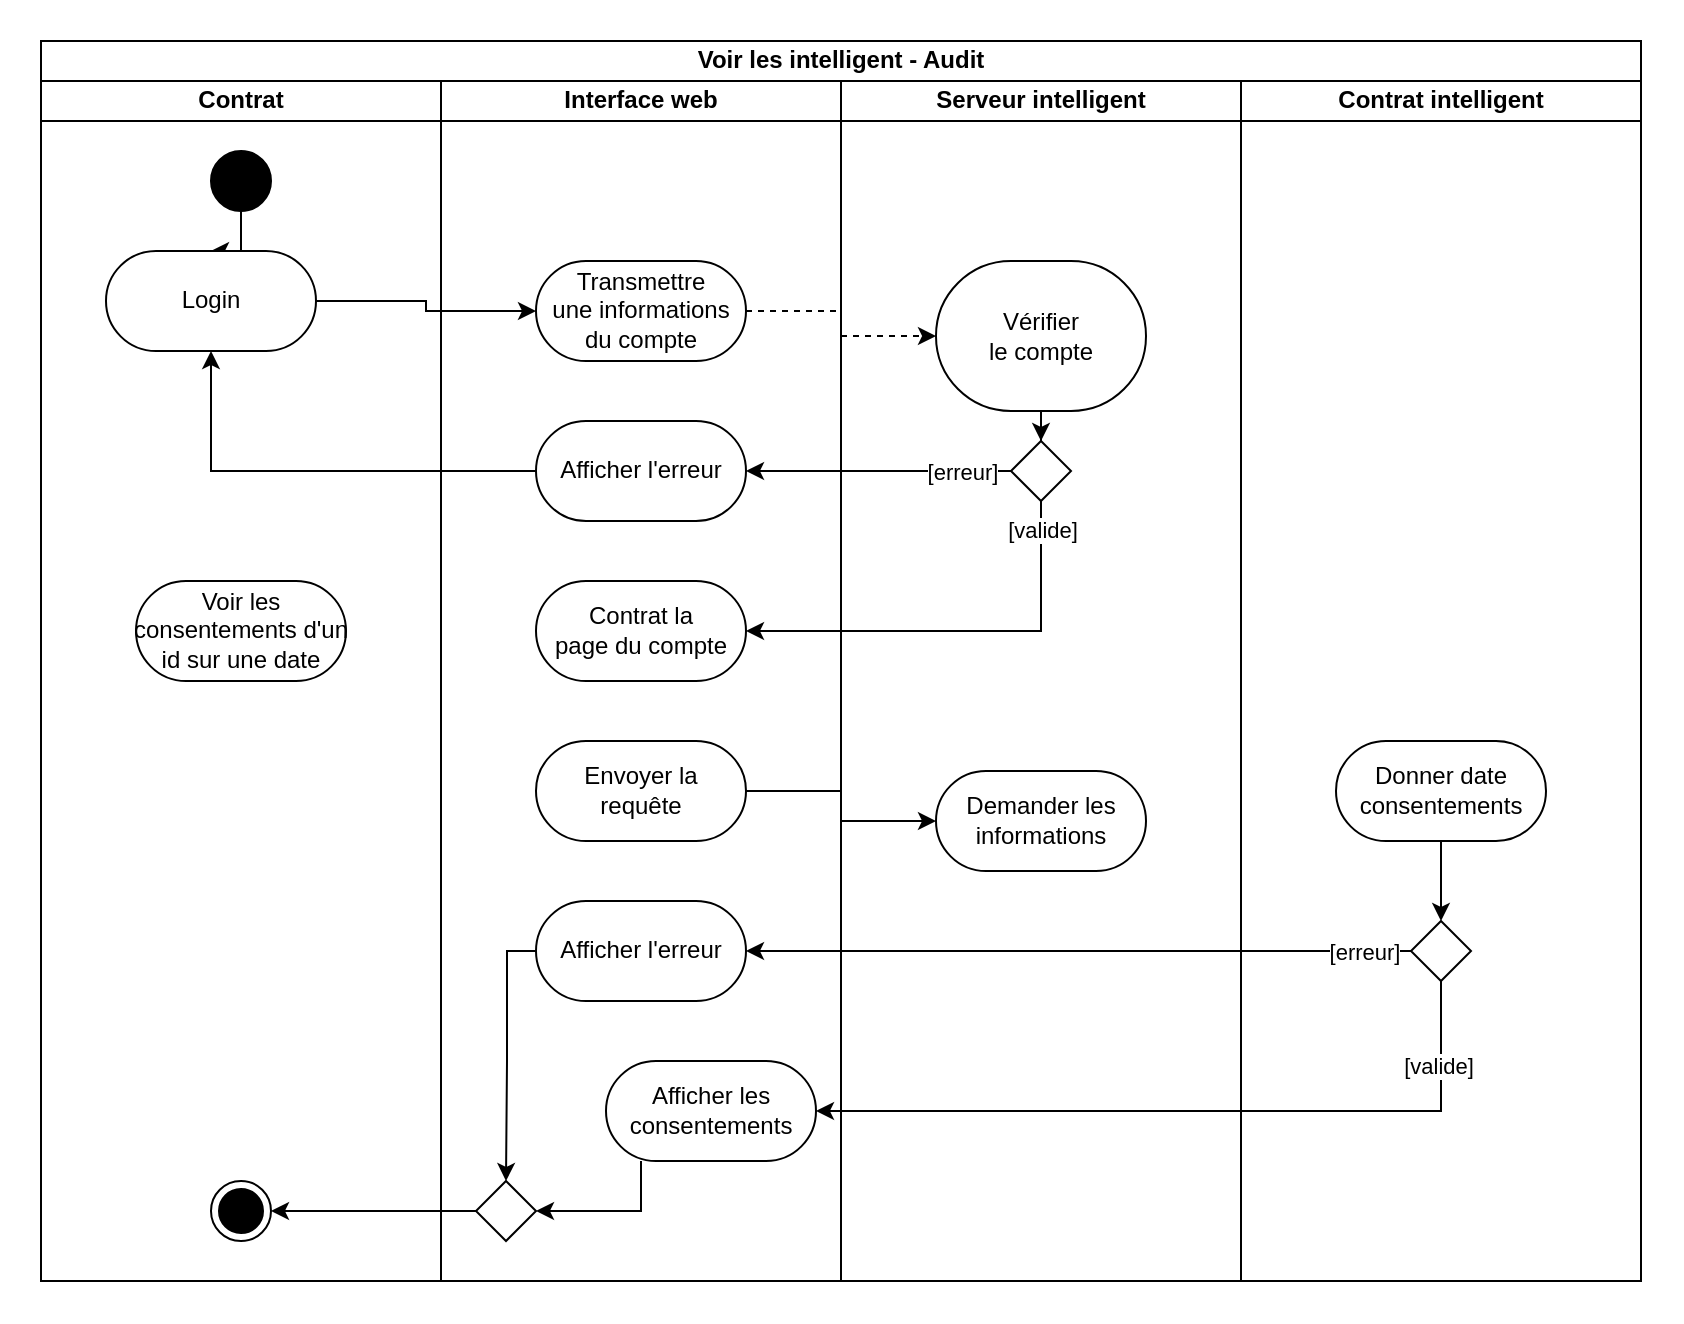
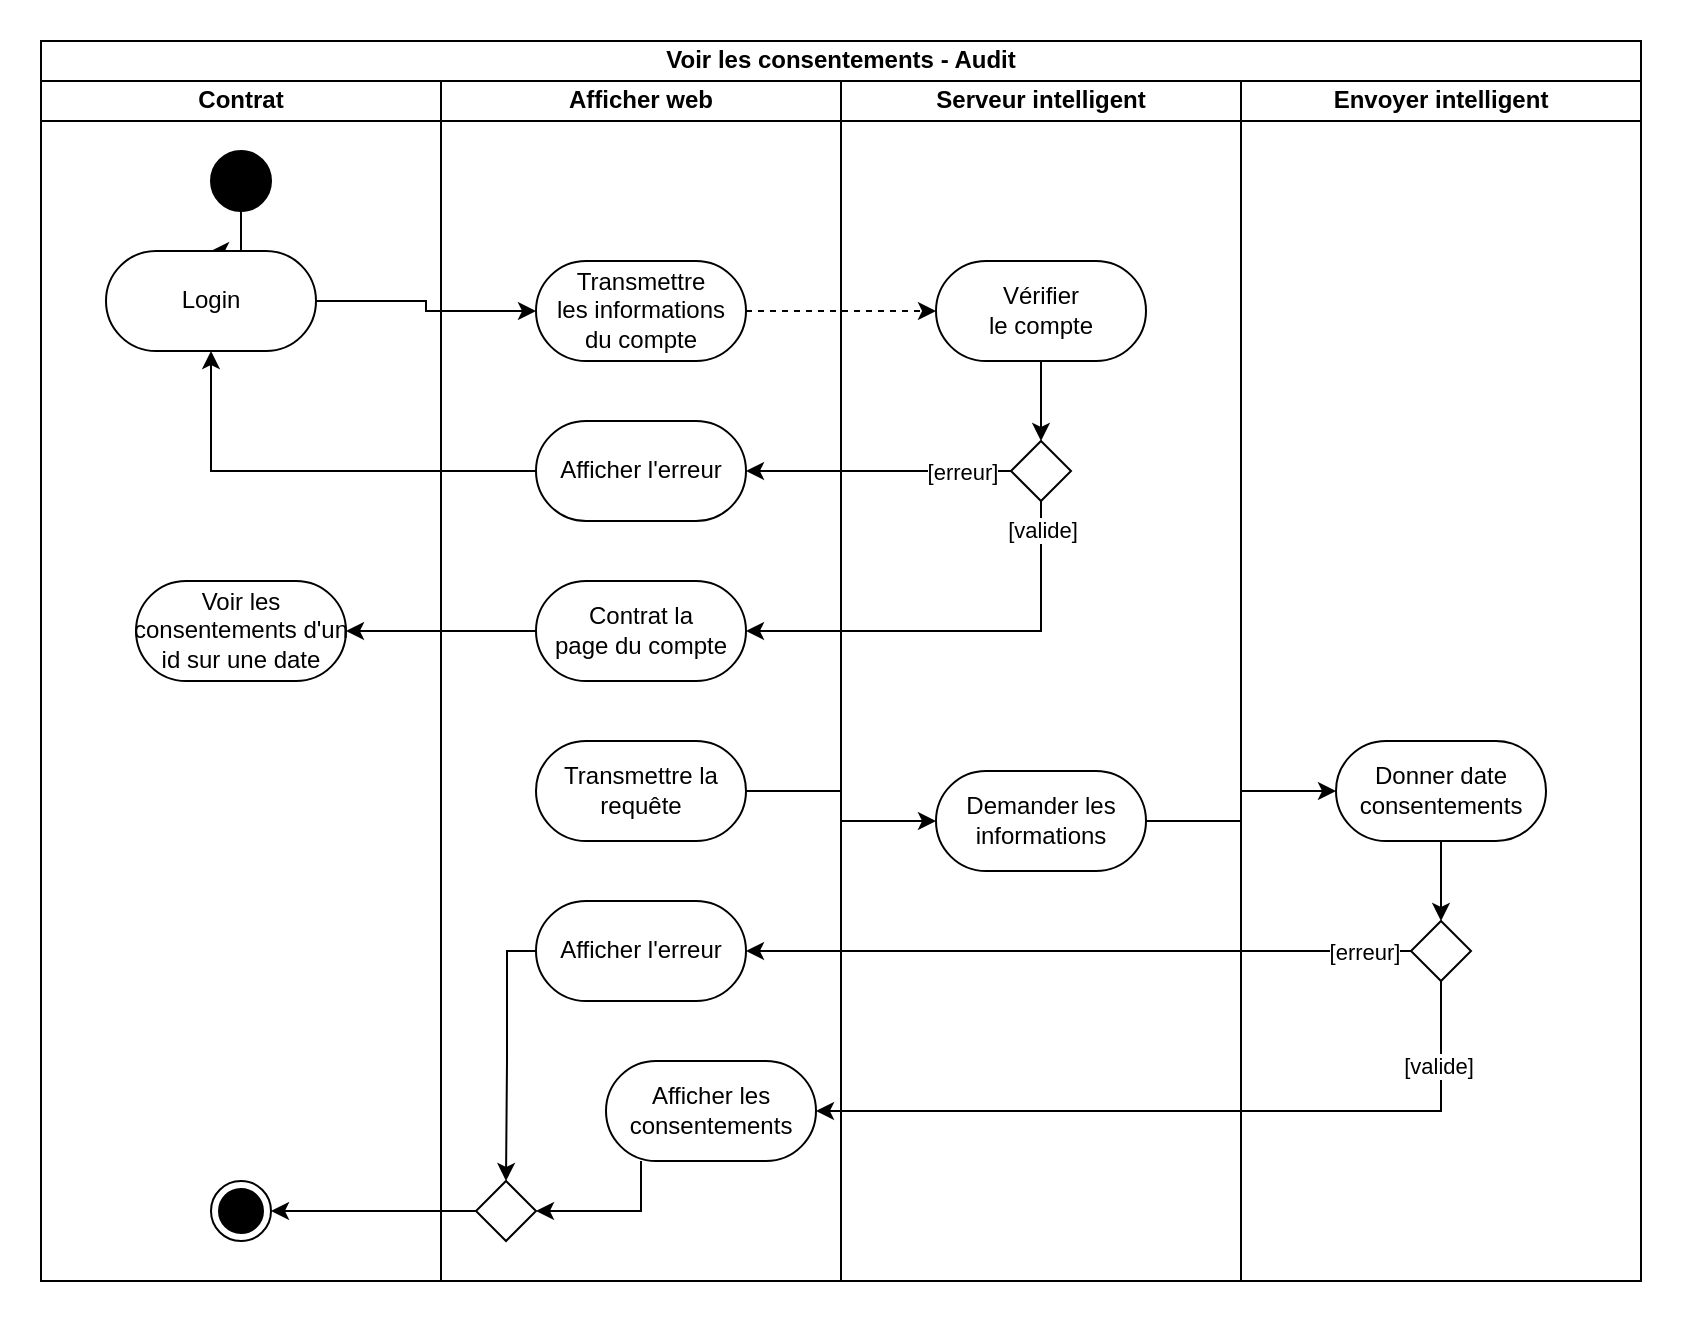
(842, 61) -> (842, 61)
(642, 101) -> (642, 101)
(1442, 101) -> (1442, 101)
(642, 311) -> (642, 311)
(1041, 336) -> (1041, 311)
none -> (491, 631)
(642, 791) -> (642, 791)
none -> (1191, 821)
